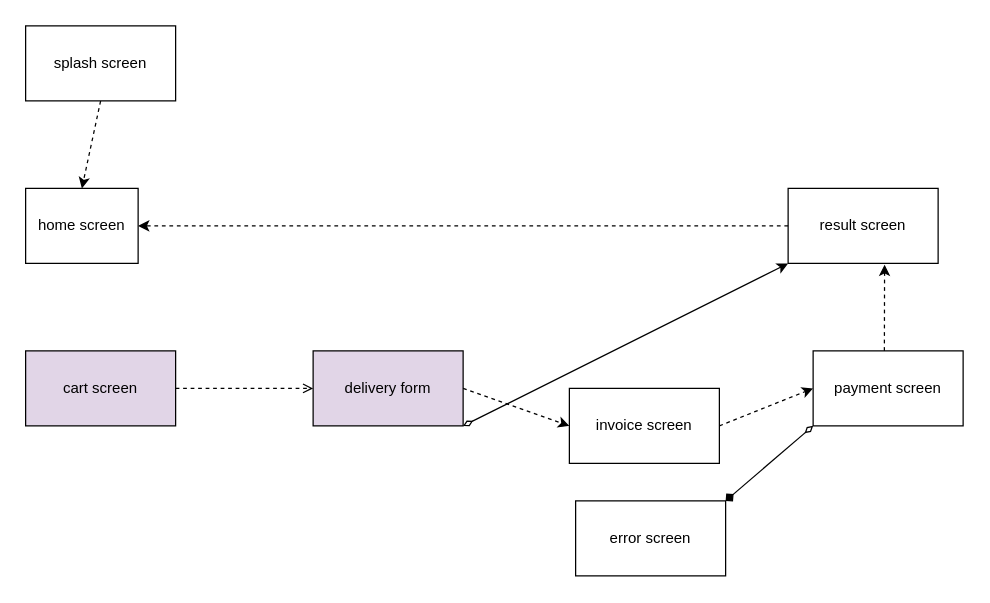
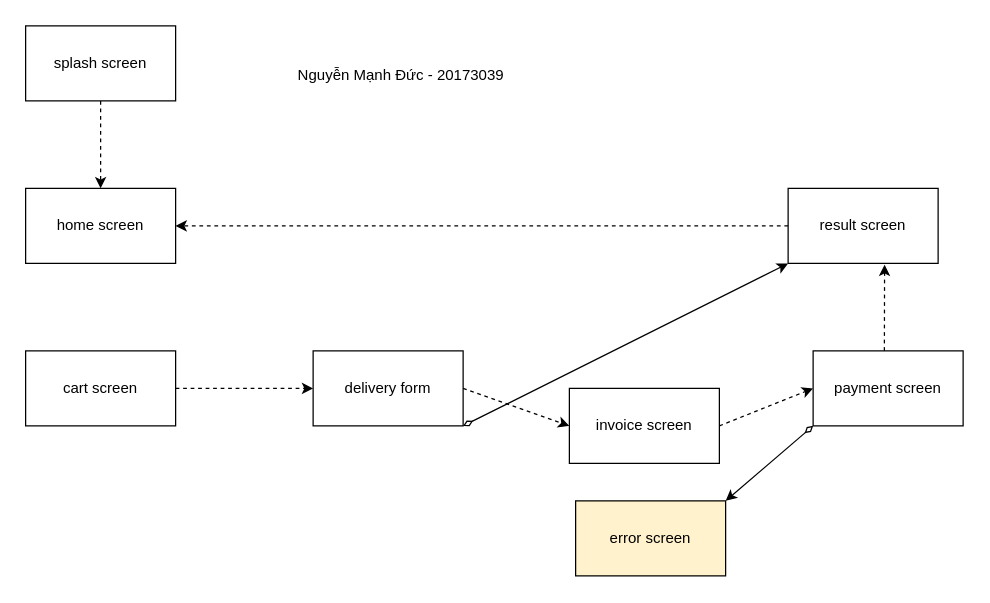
none -> (401, 76)
(82, 226) -> (101, 226)
(101, 388) -> (101, 388)
(305, 388) -> (303, 388)
(388, 388) -> (388, 388)
(734, 494) -> (732, 495)
(651, 538) -> (651, 538)
